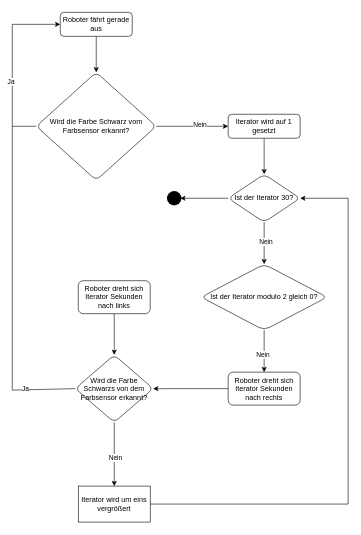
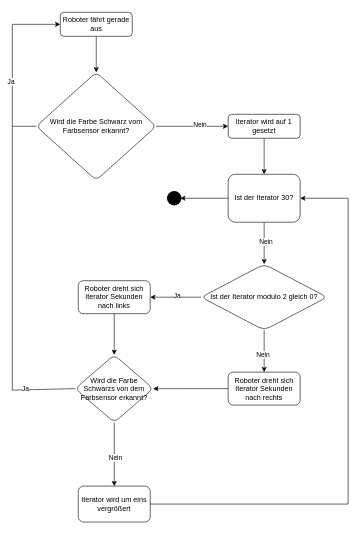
(264, 198) -> (264, 198)
none -> (177, 297)
(114, 504) -> (114, 504)
